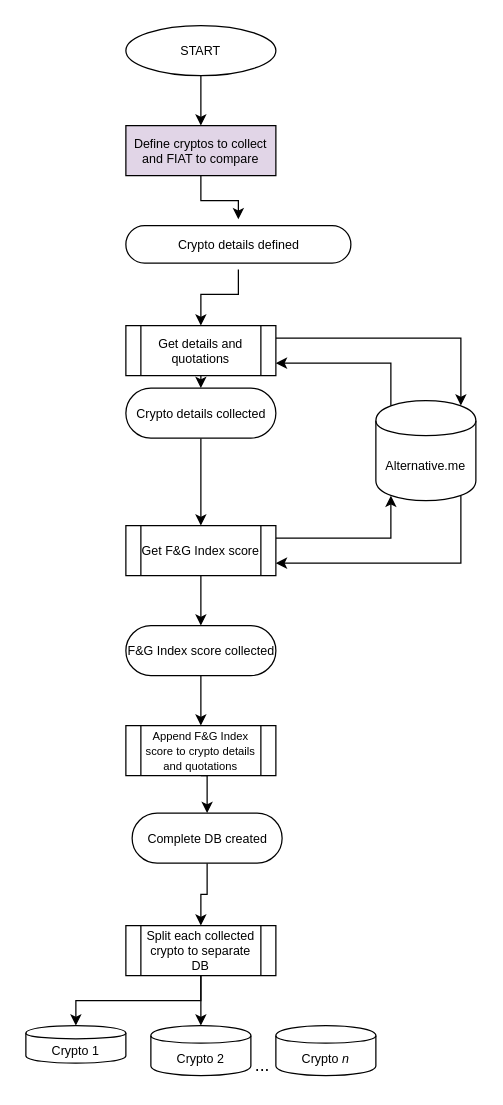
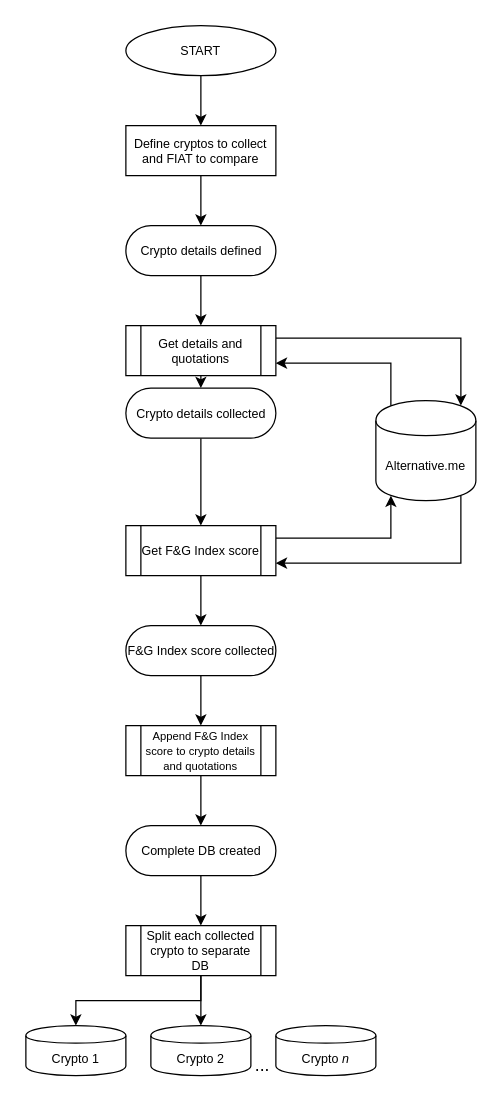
(201, 151) -> (201, 151)
(238, 244) -> (201, 251)
(207, 838) -> (201, 851)
(76, 1044) -> (76, 1051)
